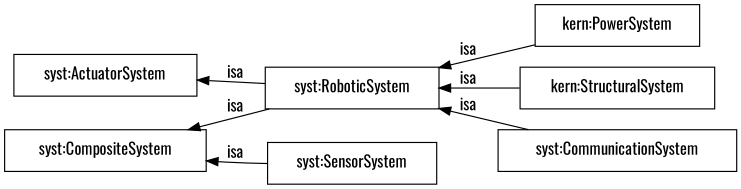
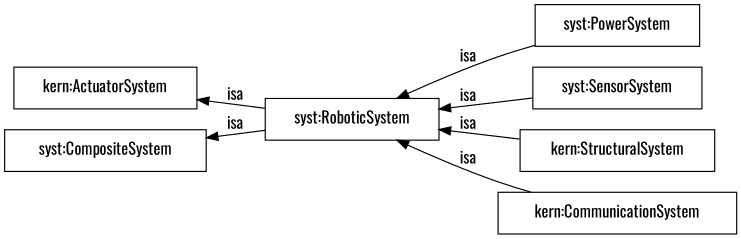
(617, 25) -> (617, 25)
(105, 75) -> (105, 88)
(617, 151) -> (617, 213)
(243, 163) -> (492, 103)
